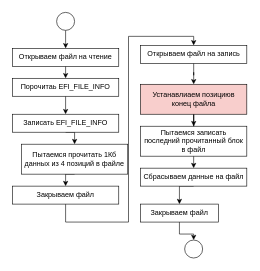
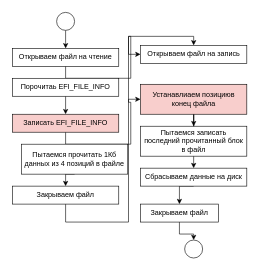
(66, 72) -> (133, 54)
(194, 72) -> none
(66, 123) -> (66, 123)
(74, 132) -> (66, 143)
(194, 177) -> (194, 177)
